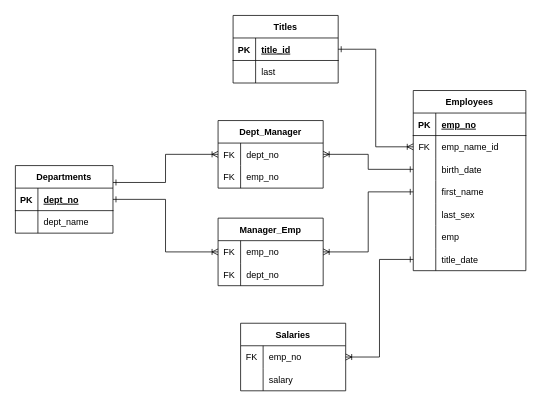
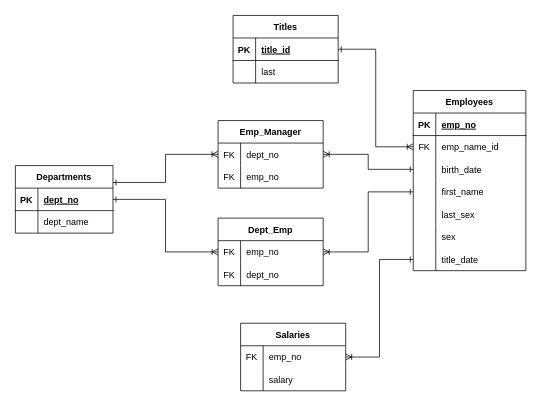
(270, 132) -> (270, 132)
(270, 230) -> (270, 230)
(449, 237) -> (449, 237)
